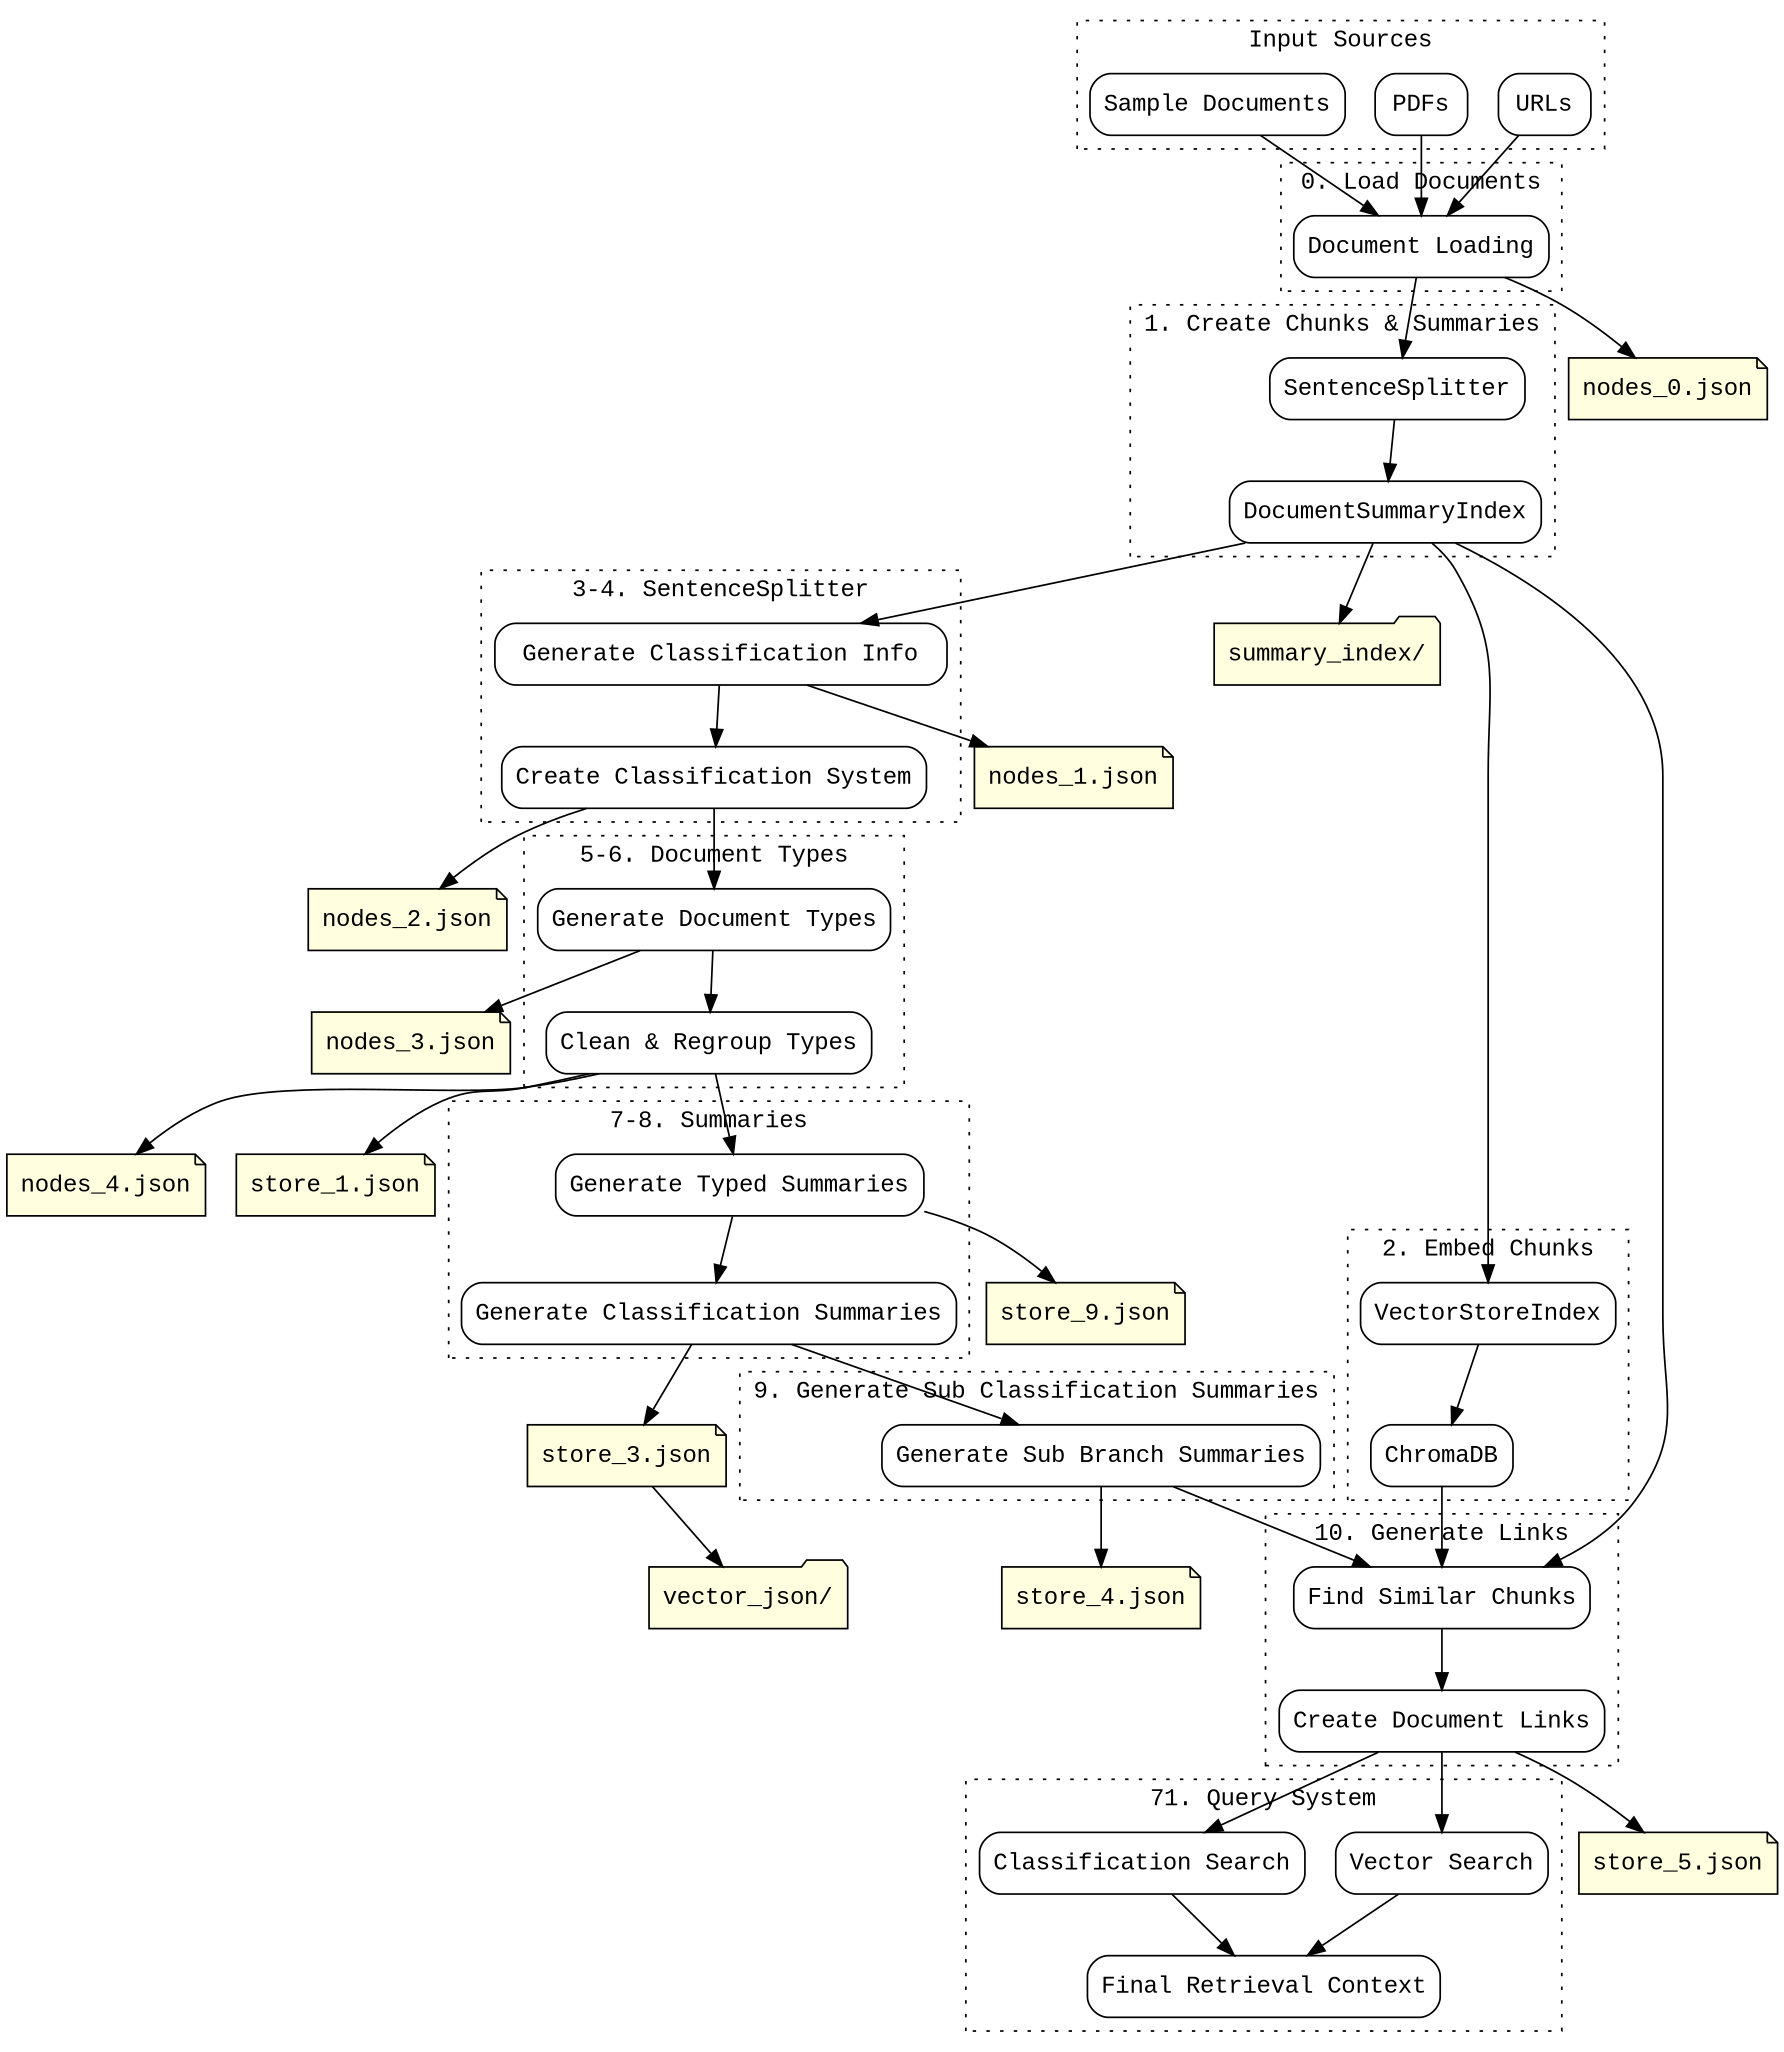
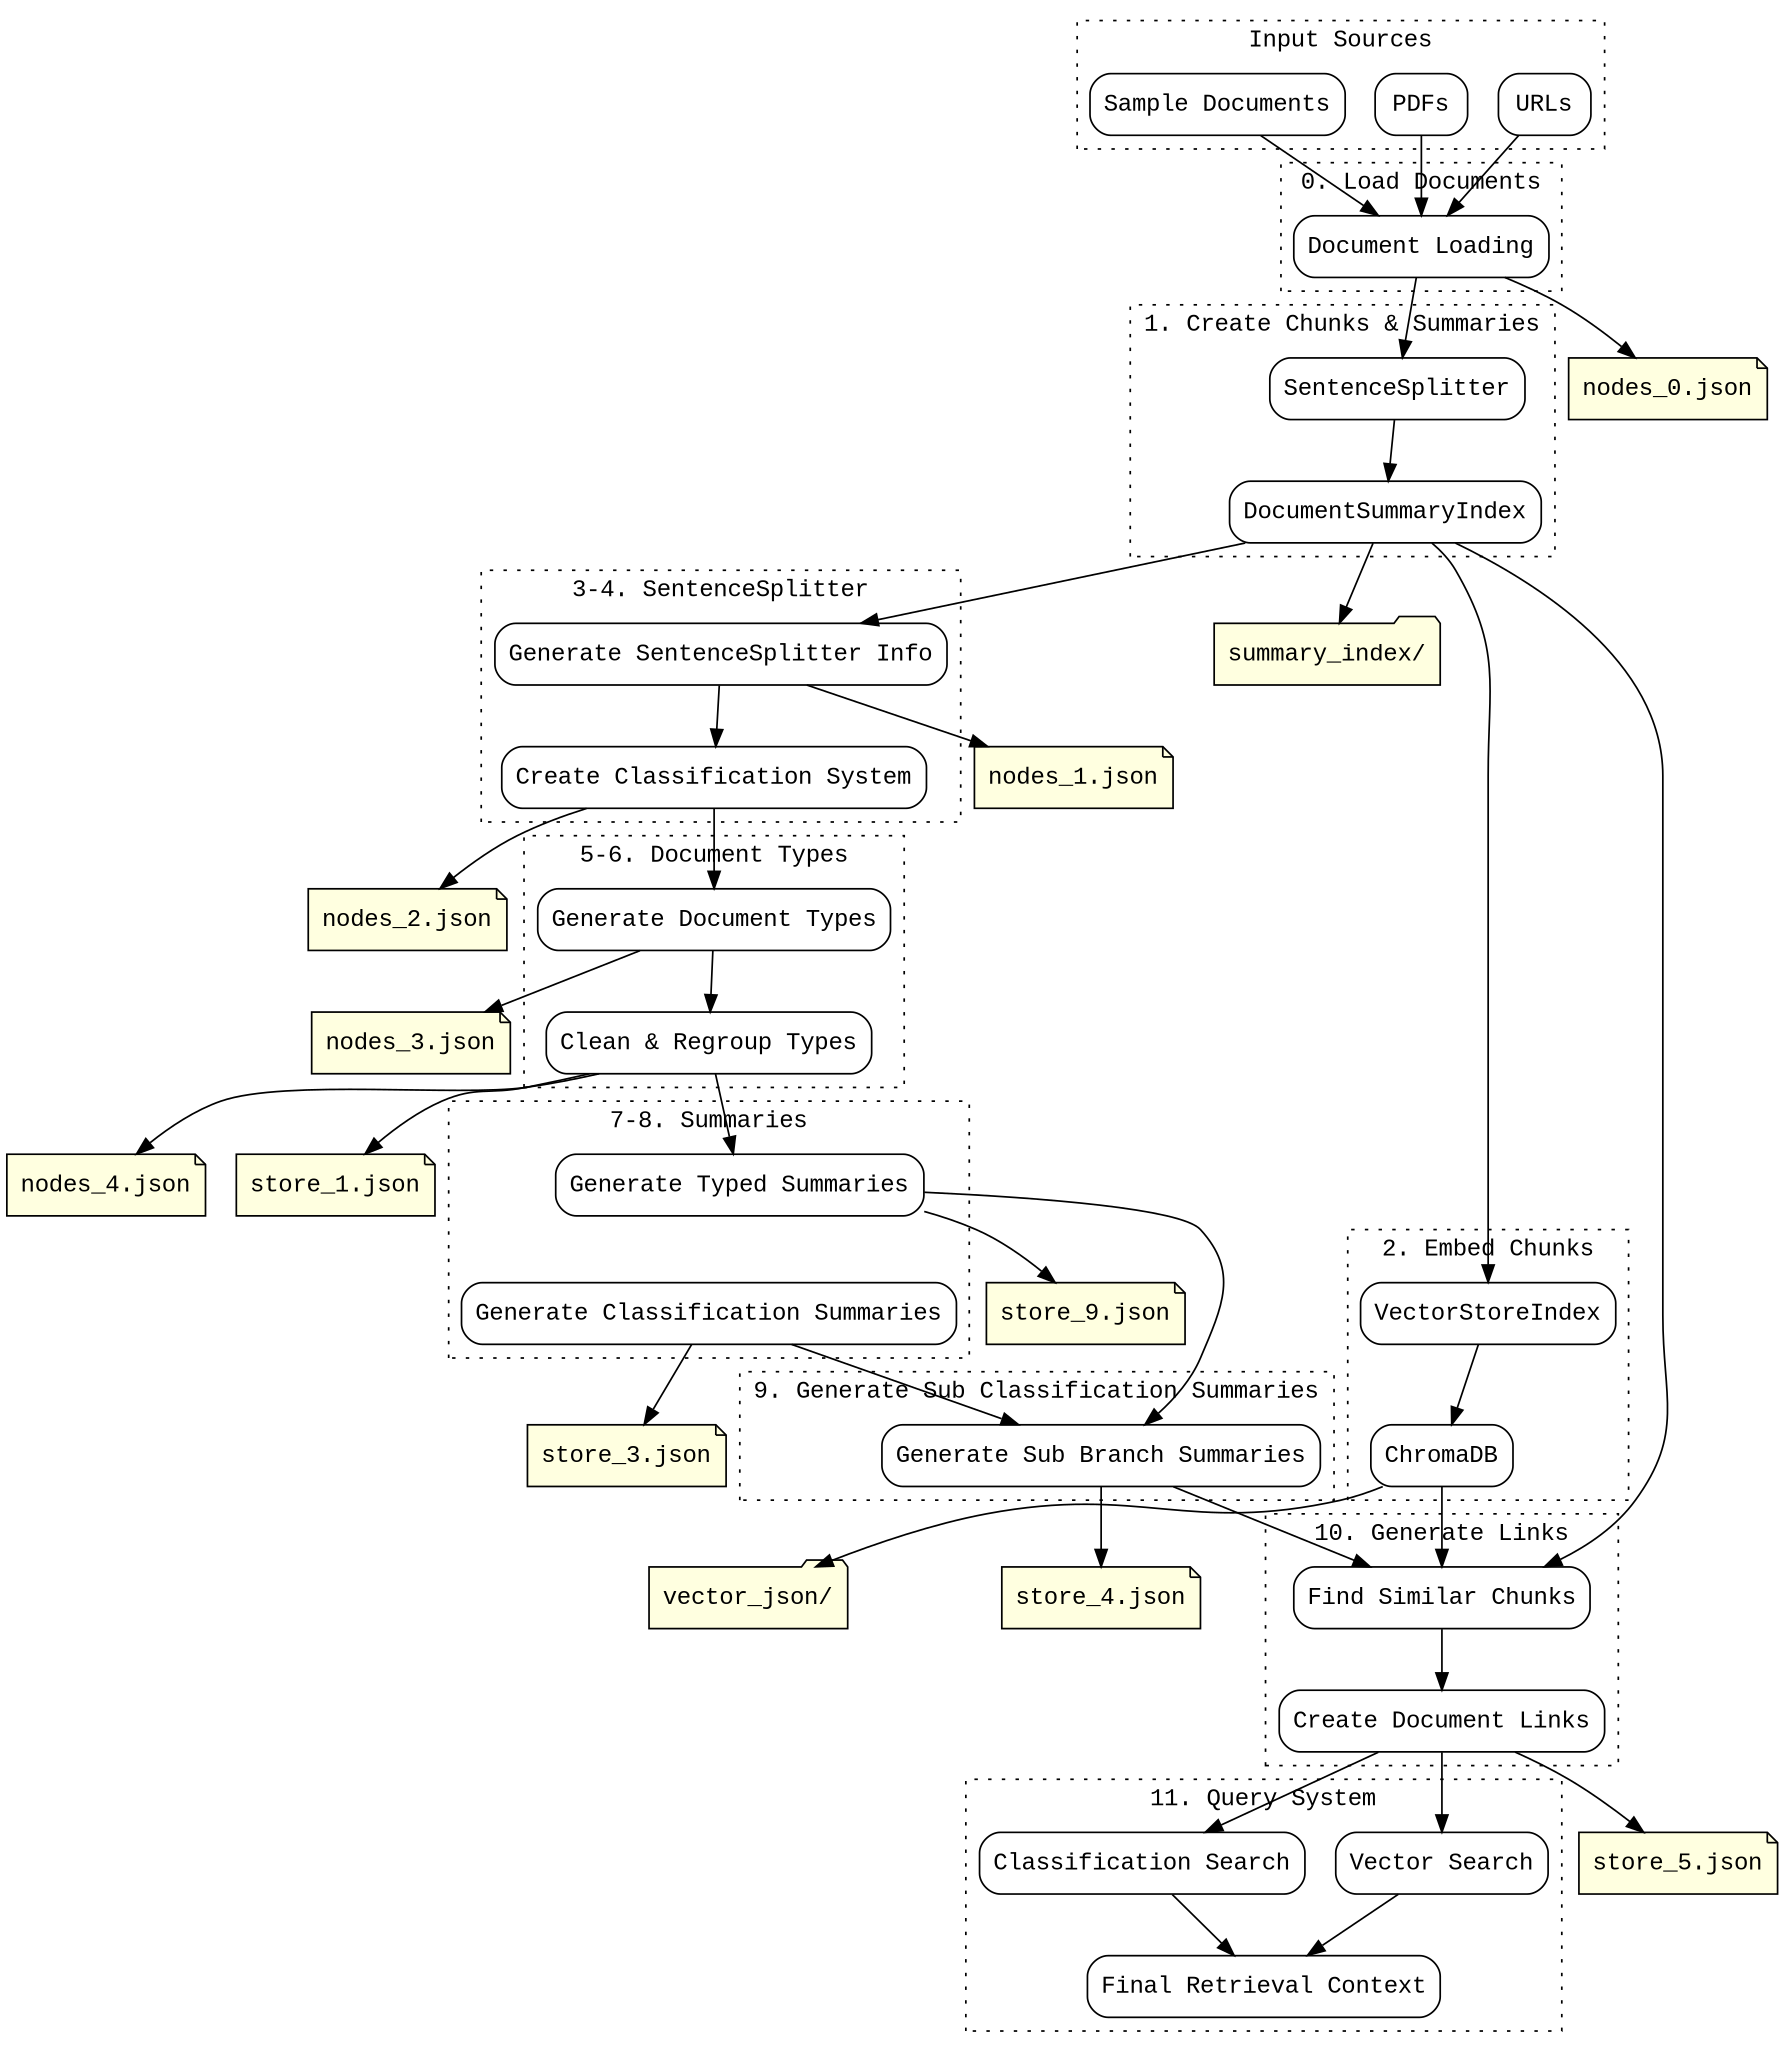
(721, 654) -> (721, 654)
(726, 1241) -> (1167, 1216)
(682, 1520) -> (1189, 1511)
(1264, 1799) -> (1264, 1799)
